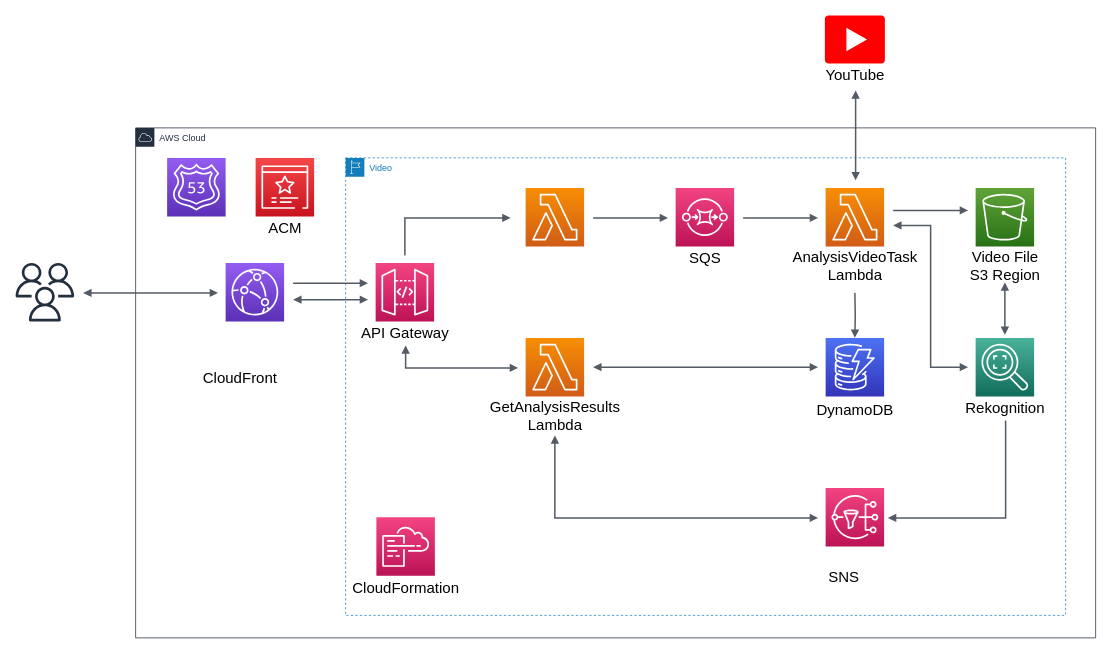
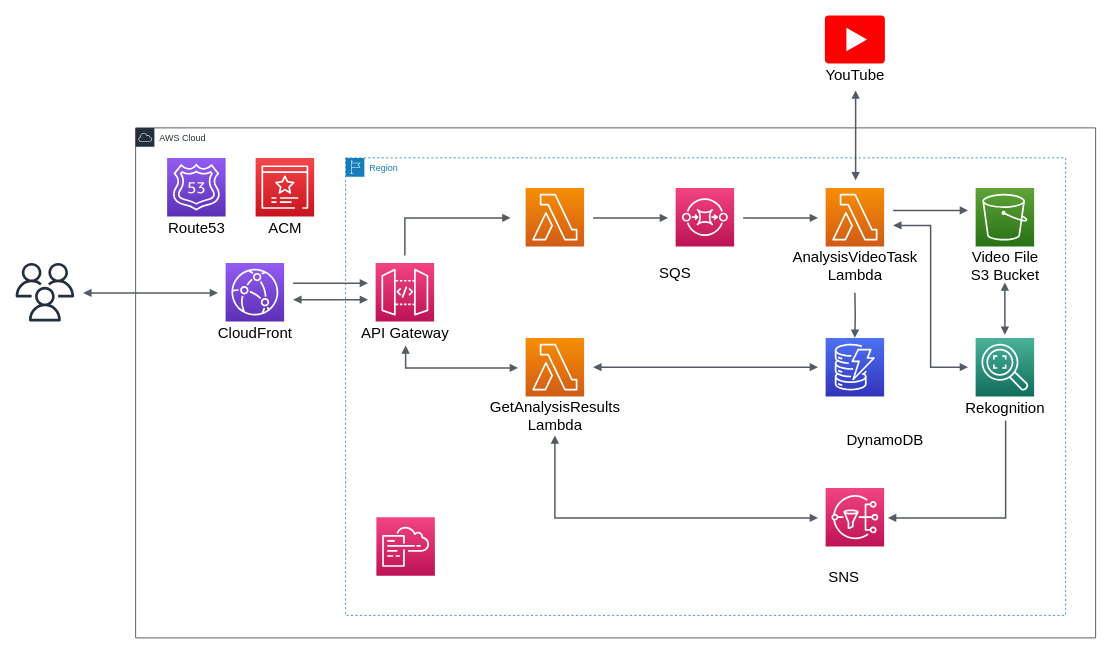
(381, 169) -> (383, 169)
none -> (196, 228)
(705, 258) -> (675, 273)
(1005, 265) -> (1005, 265)
(240, 378) -> (255, 333)
(855, 409) -> (885, 439)
(405, 587) -> none
